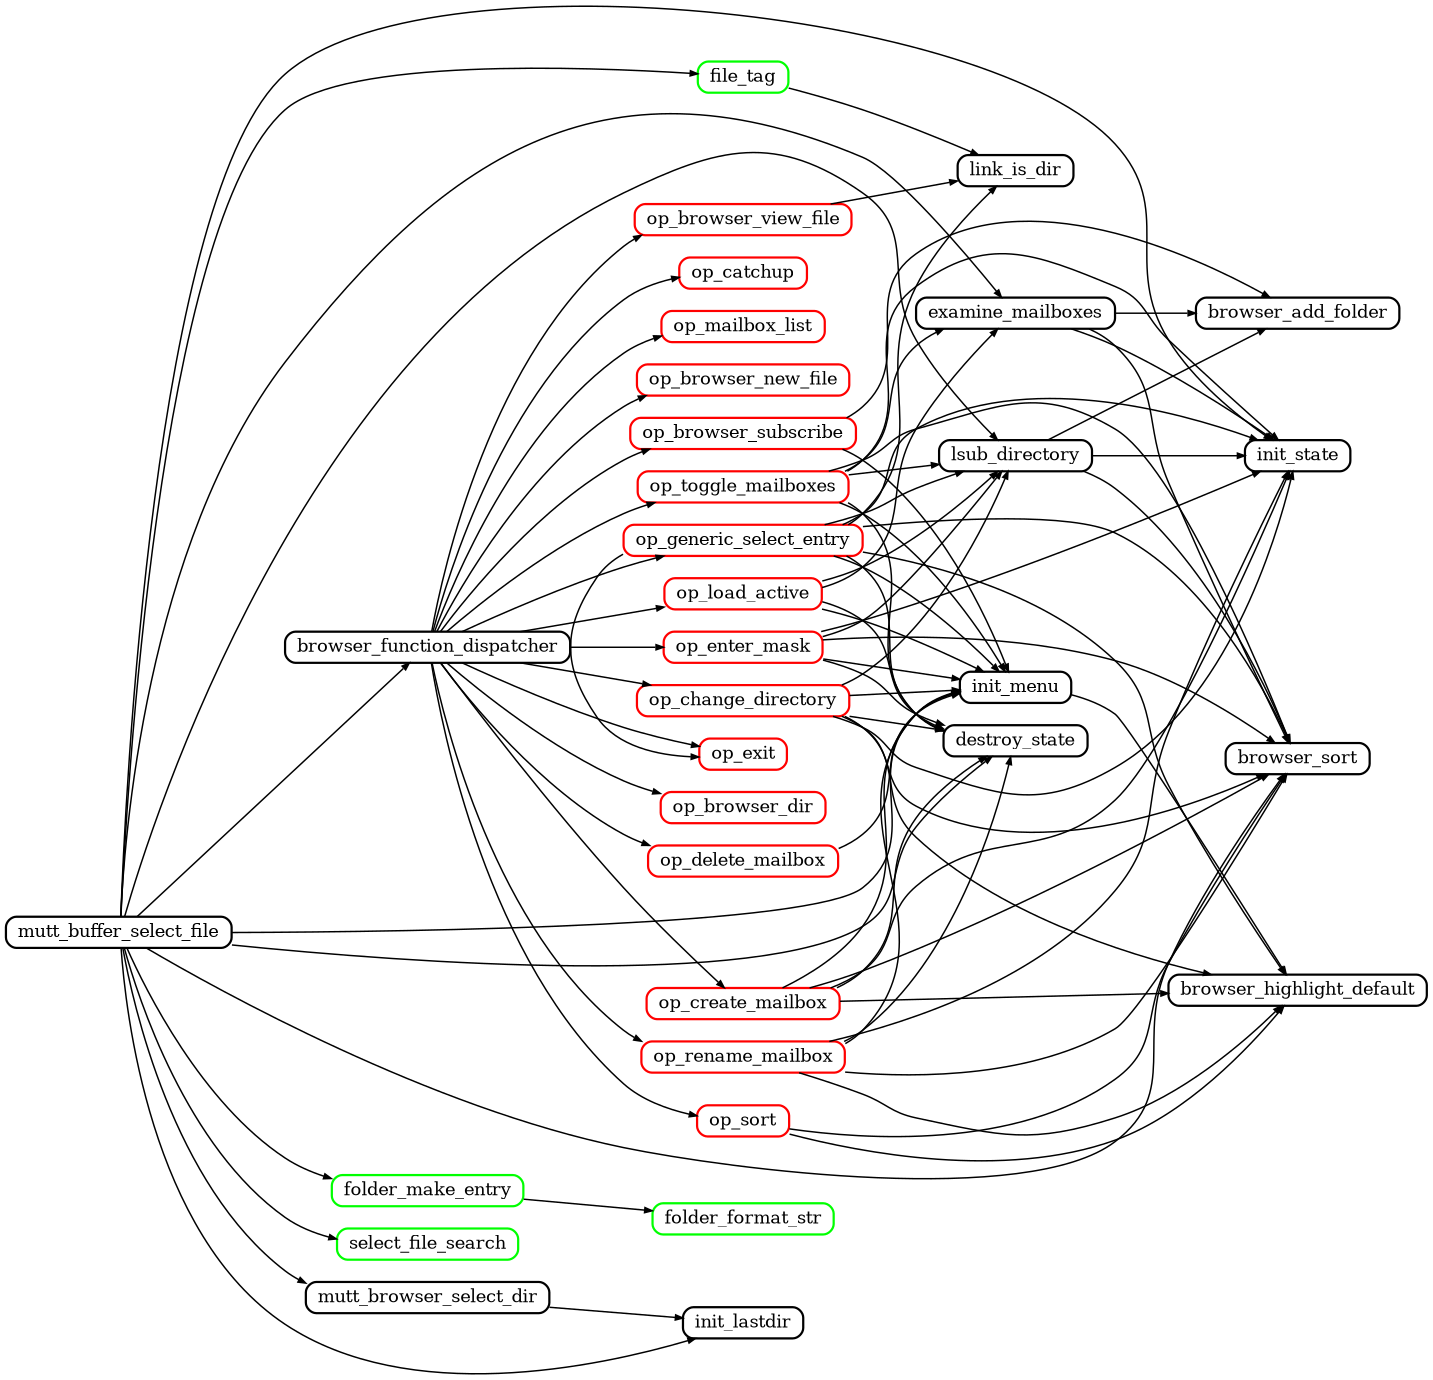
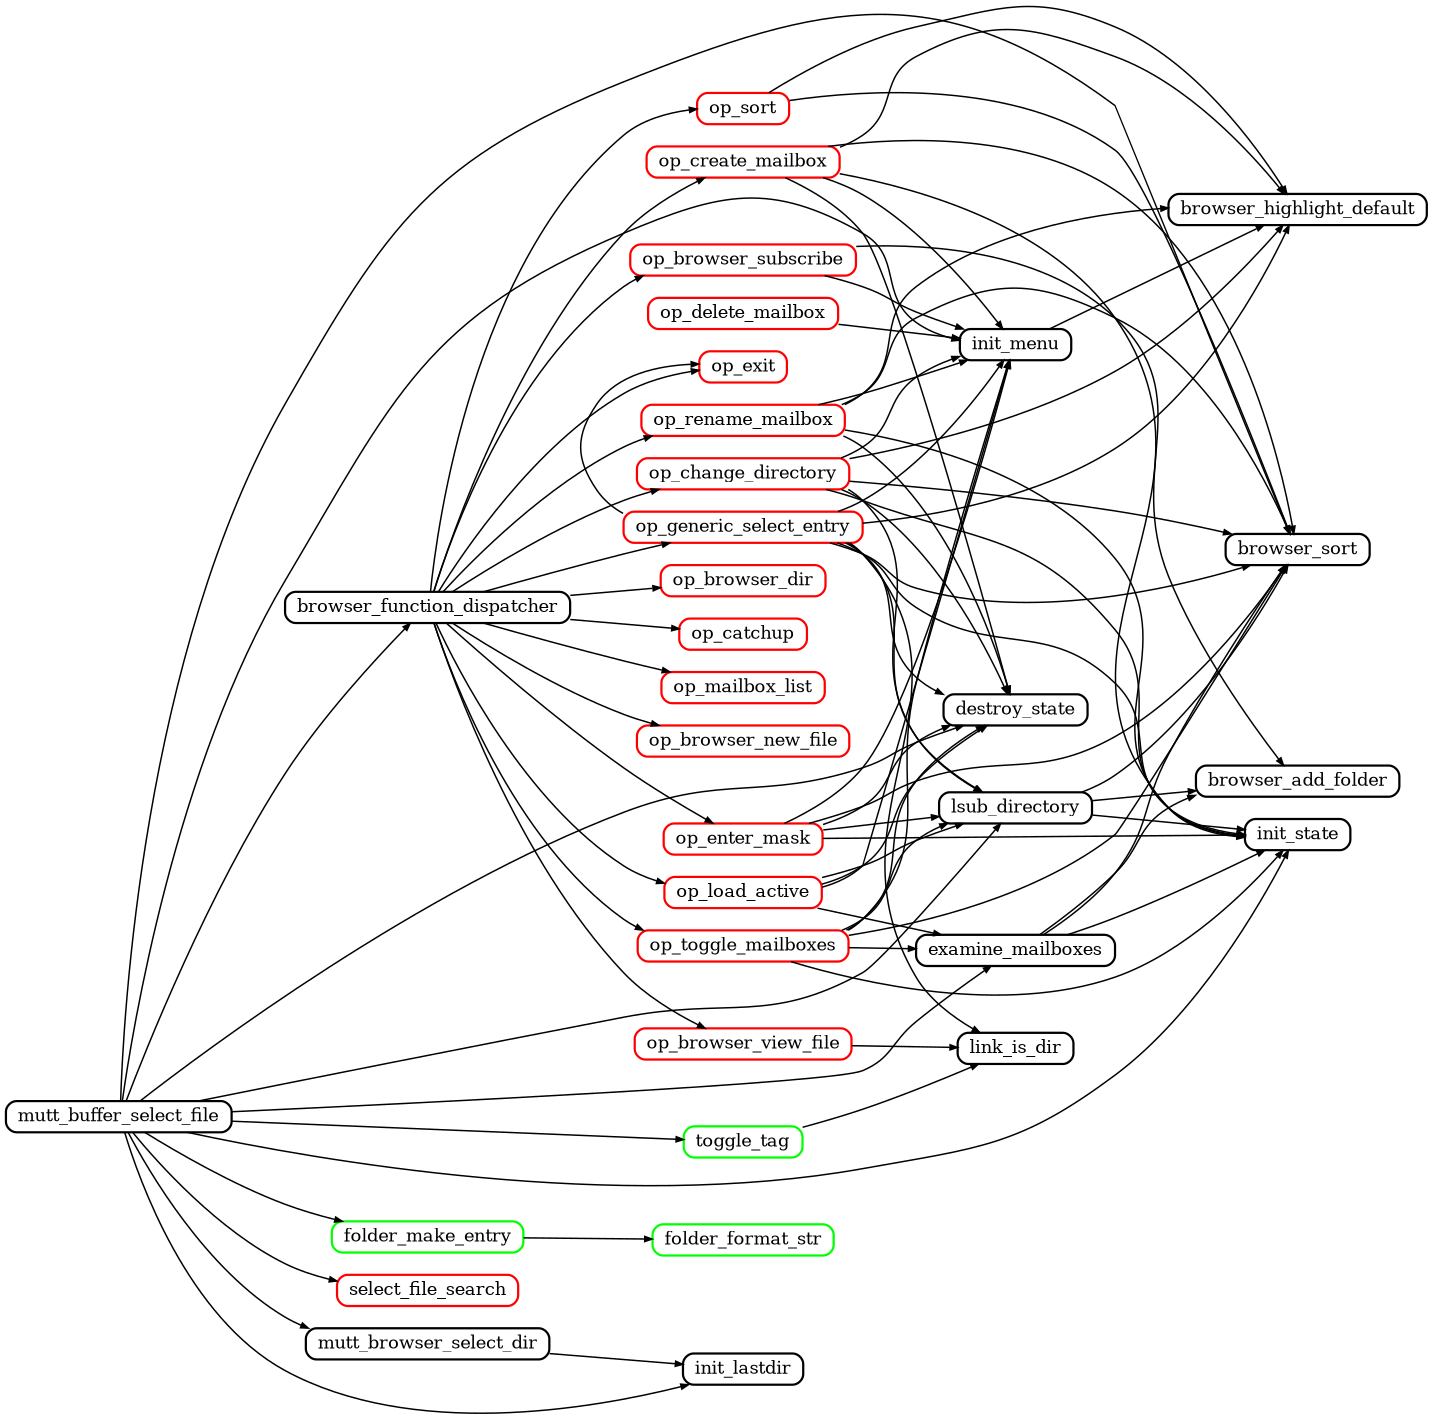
(743, 77) -> (743, 1142)
(536, 770) -> none
(428, 1244) -> (428, 1290)
